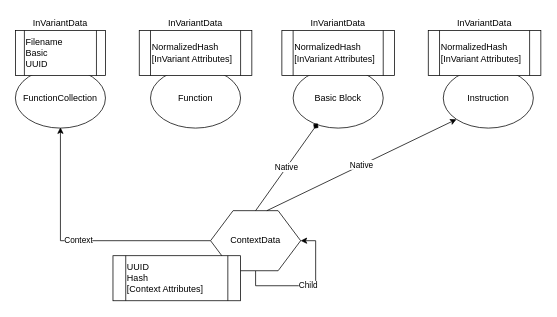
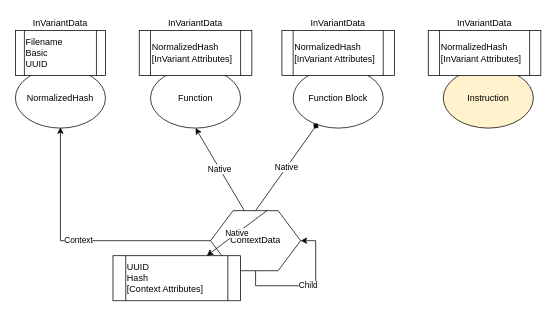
(60, 98) -> (60, 98)
(338, 98) -> (338, 98)
(488, 98) -> (488, 98)
(359, 166) -> (239, 231)
none -> (221, 172)
